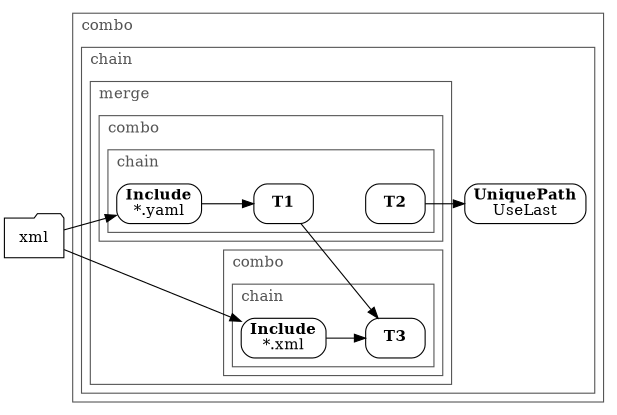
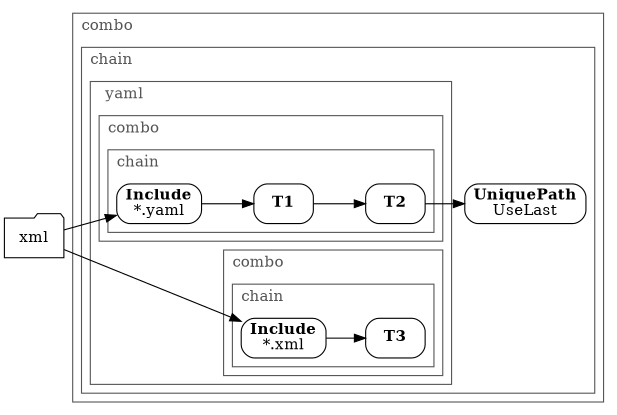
(124, 94) -> (124, 94)
(336, 267) -> (334, 204)
